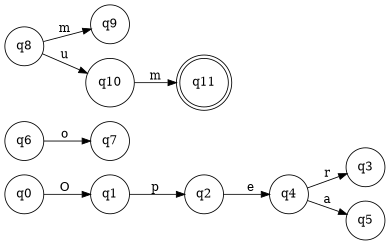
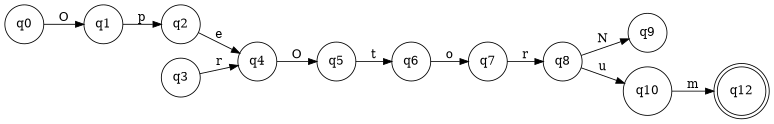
(65, 29) -> (603, 39)
none -> (370, 62)
none -> (521, 62)
(204, 83) -> (742, 91)
(323, 182) -> (215, 70)
(327, 200) -> (297, 55)
